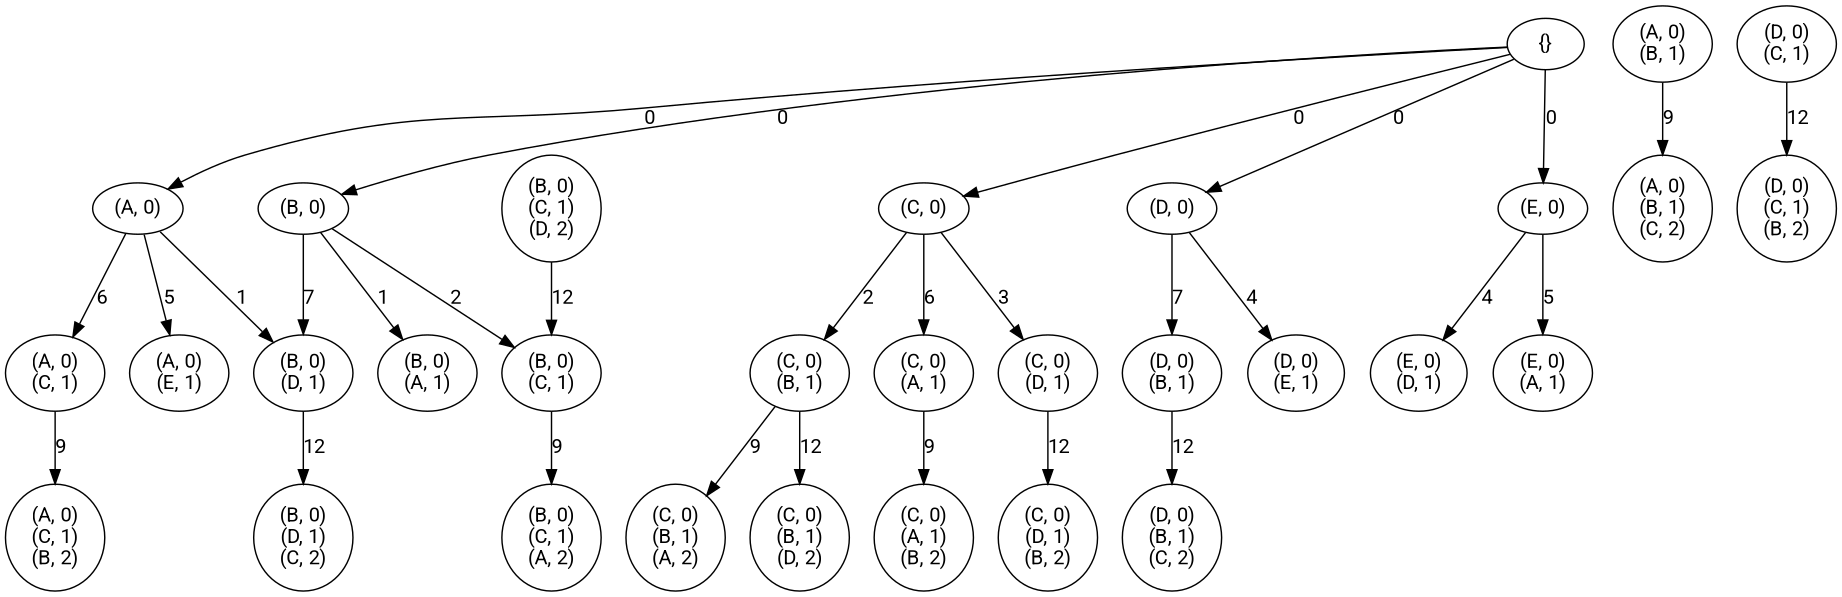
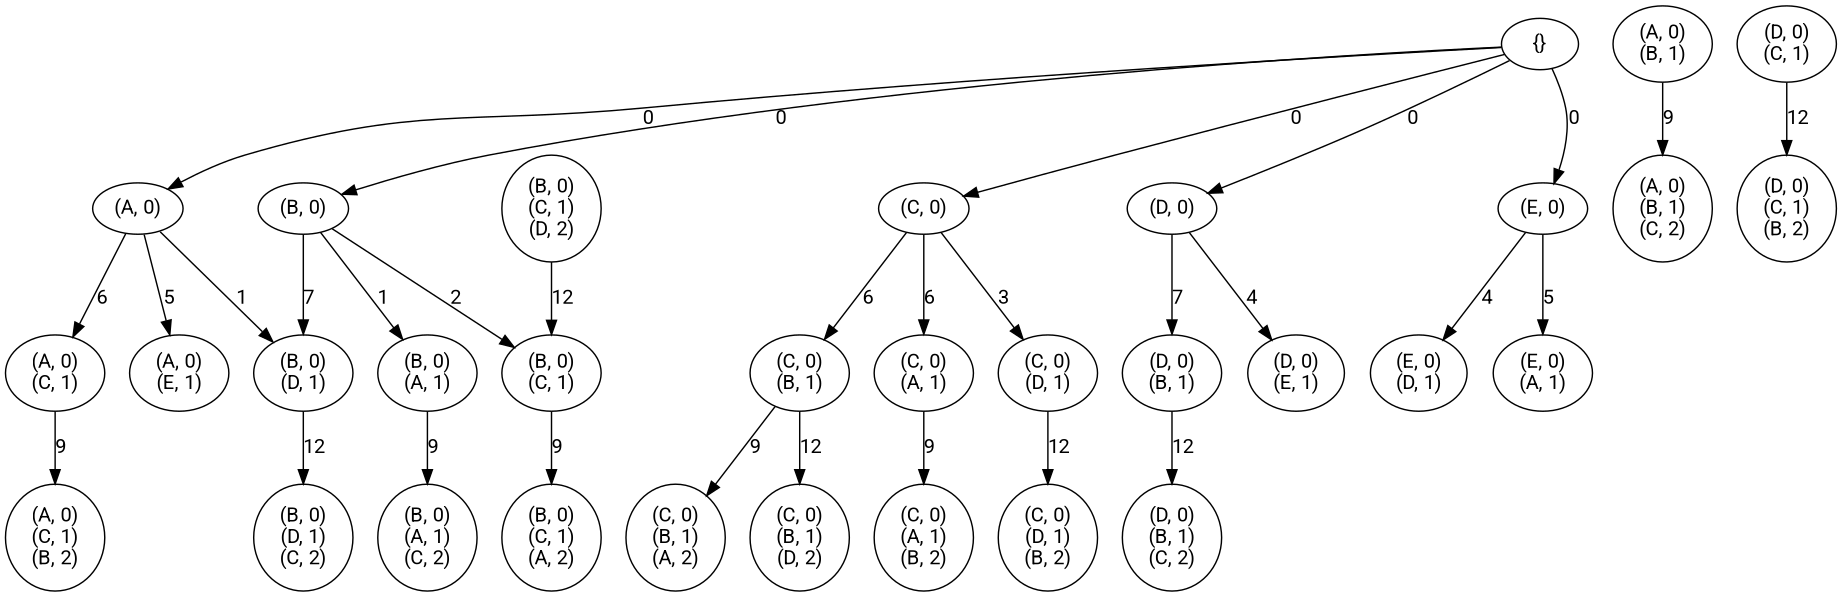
(868, 298) -> (868, 298)
none -> (427, 538)
